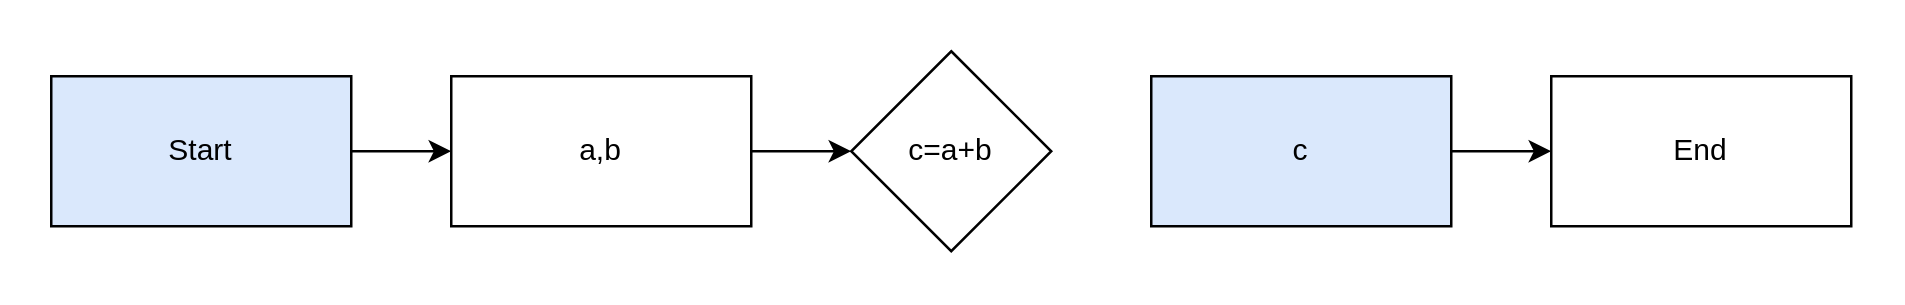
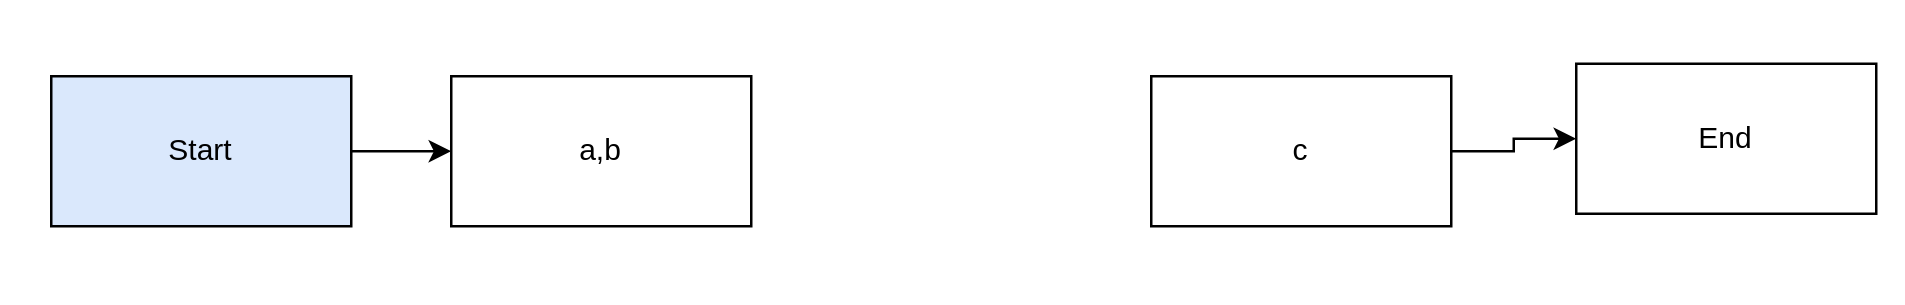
(793, 151) -> none
(951, 151) -> none
(1301, 151) -> (1301, 151)
(1701, 151) -> (1726, 139)
